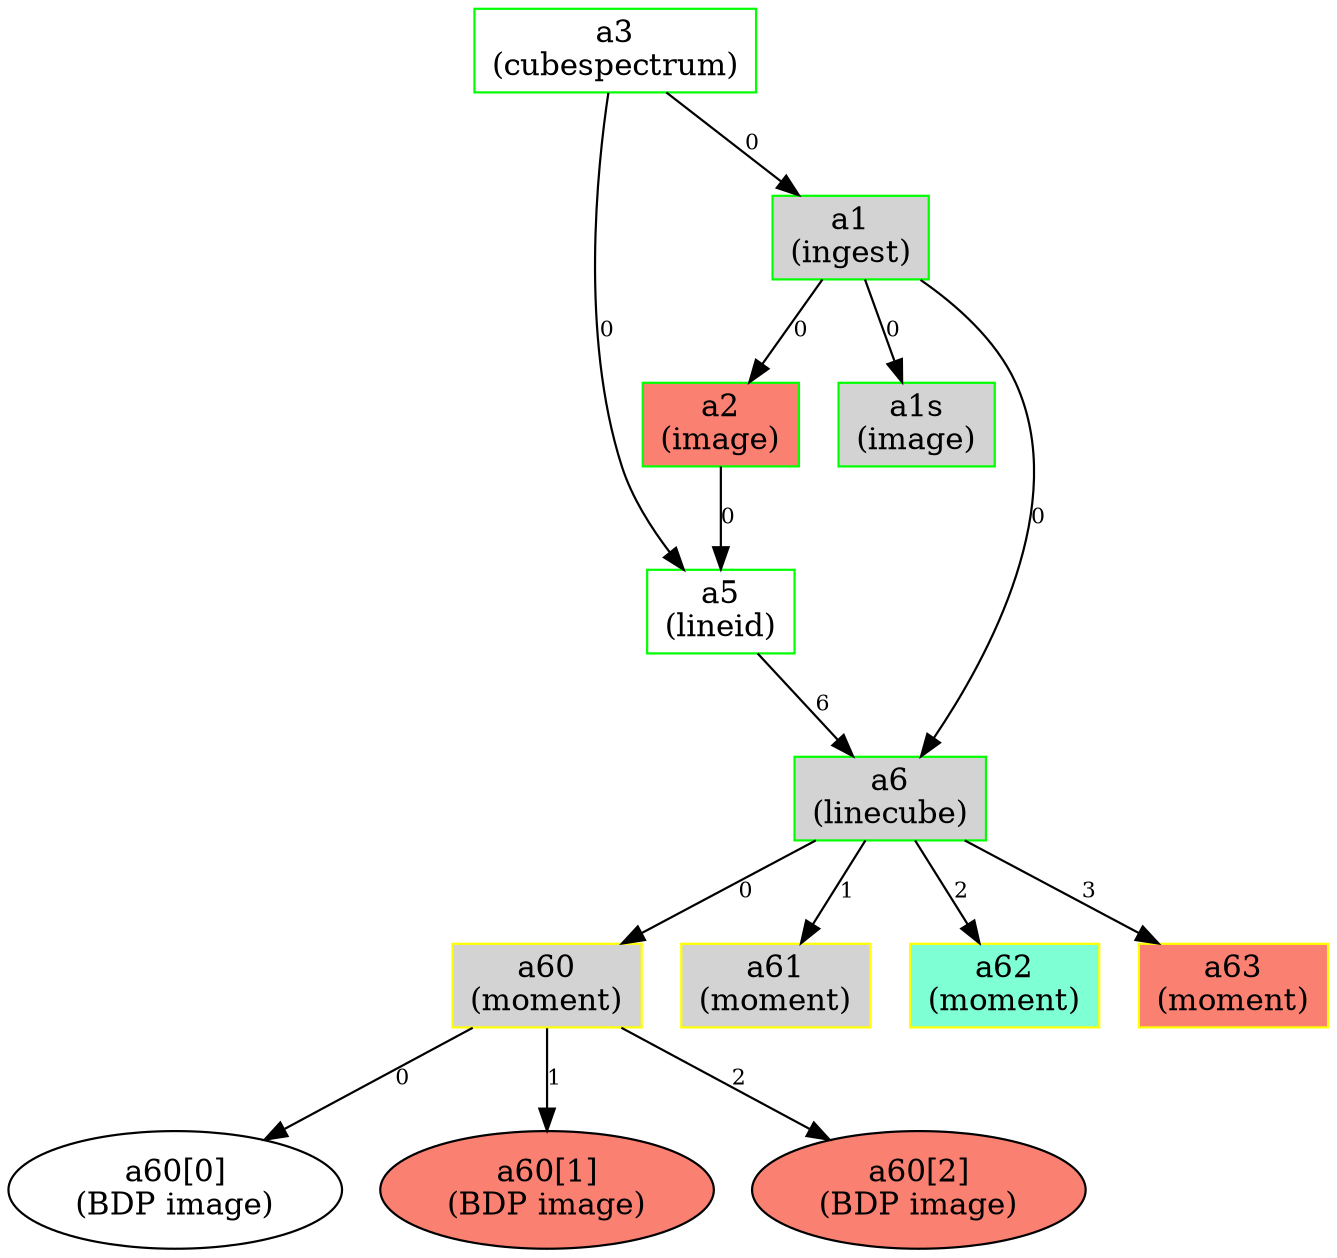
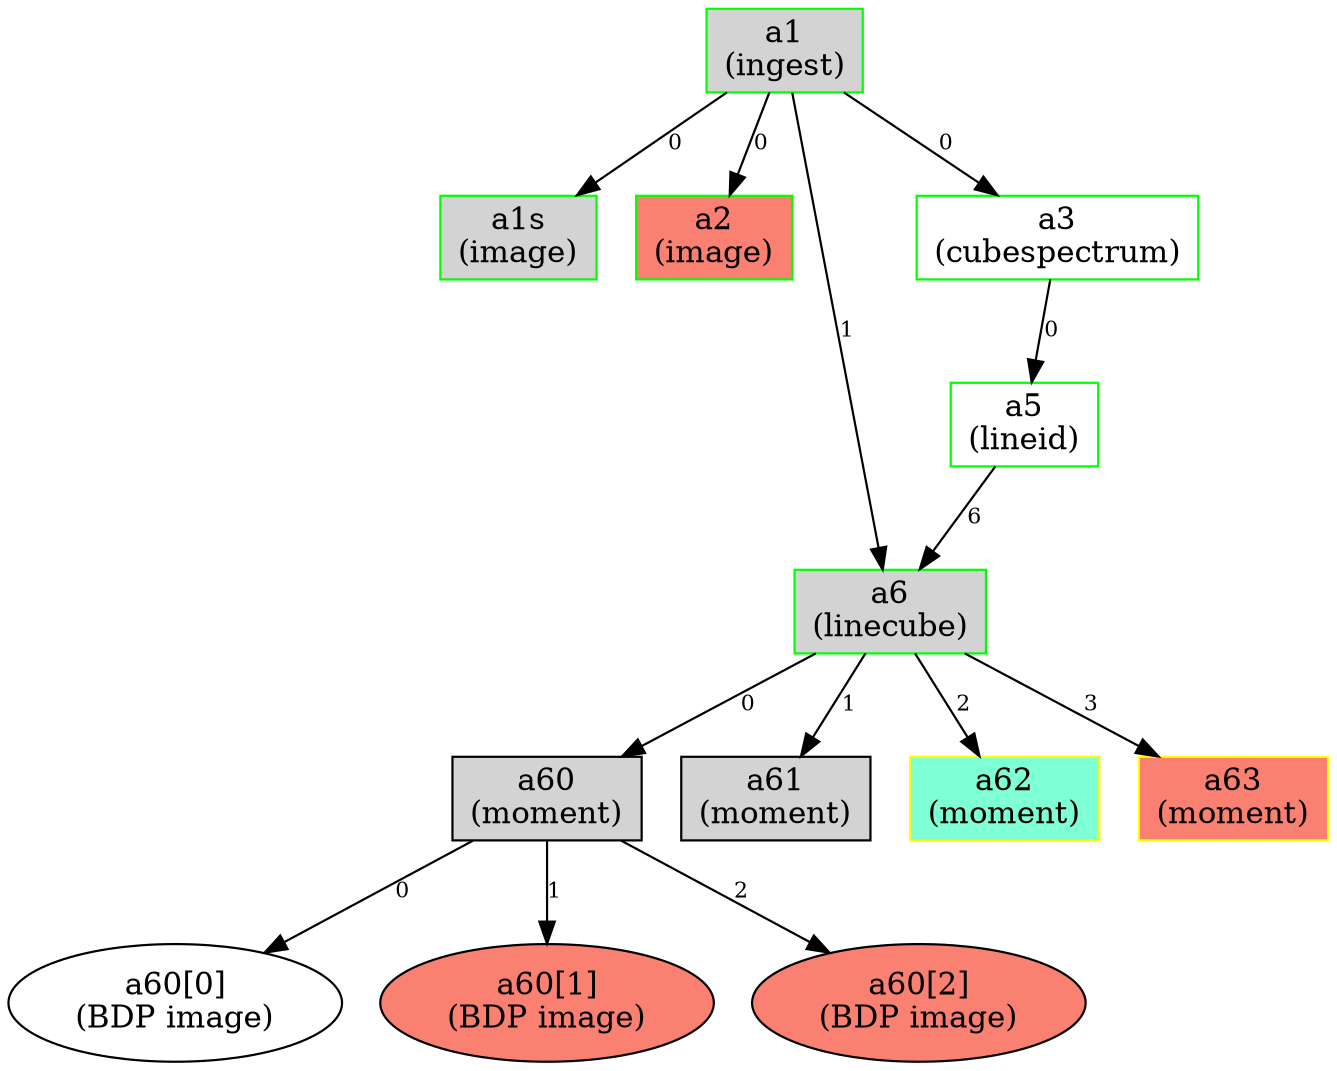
(724, 137) -> (911, 138)
(721, 507) -> none
(1039, 518) -> (847, 331)
(547, 986) -> (547, 799)
(776, 986) -> (776, 799)
